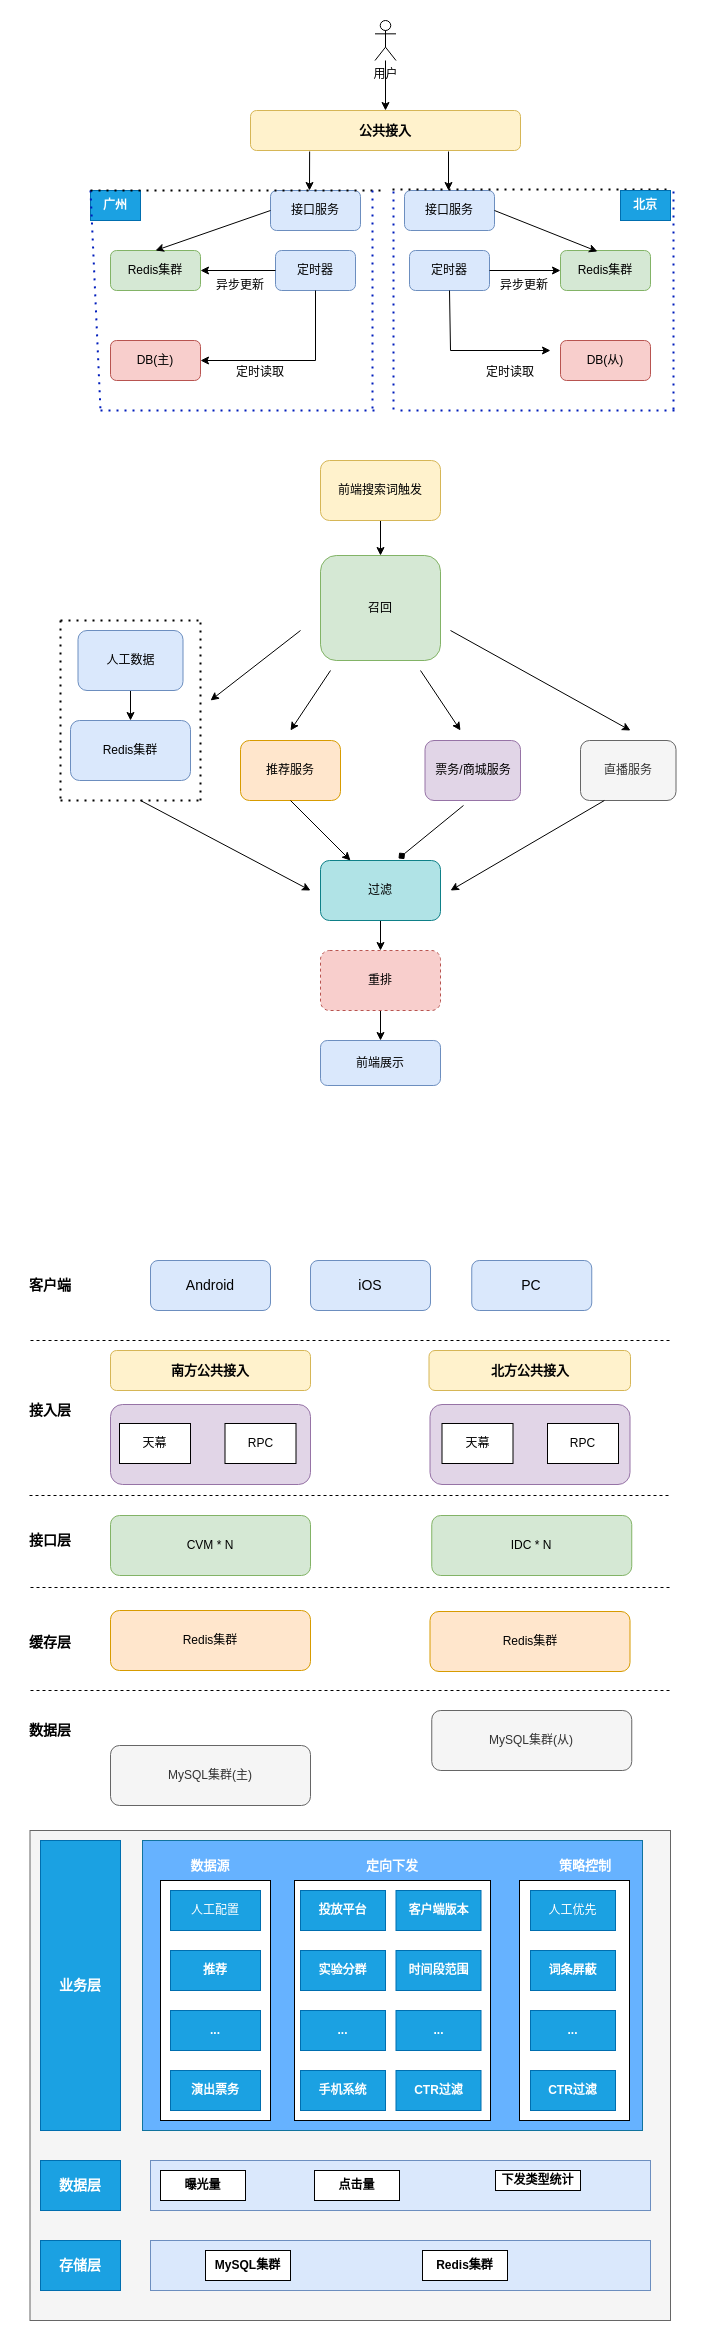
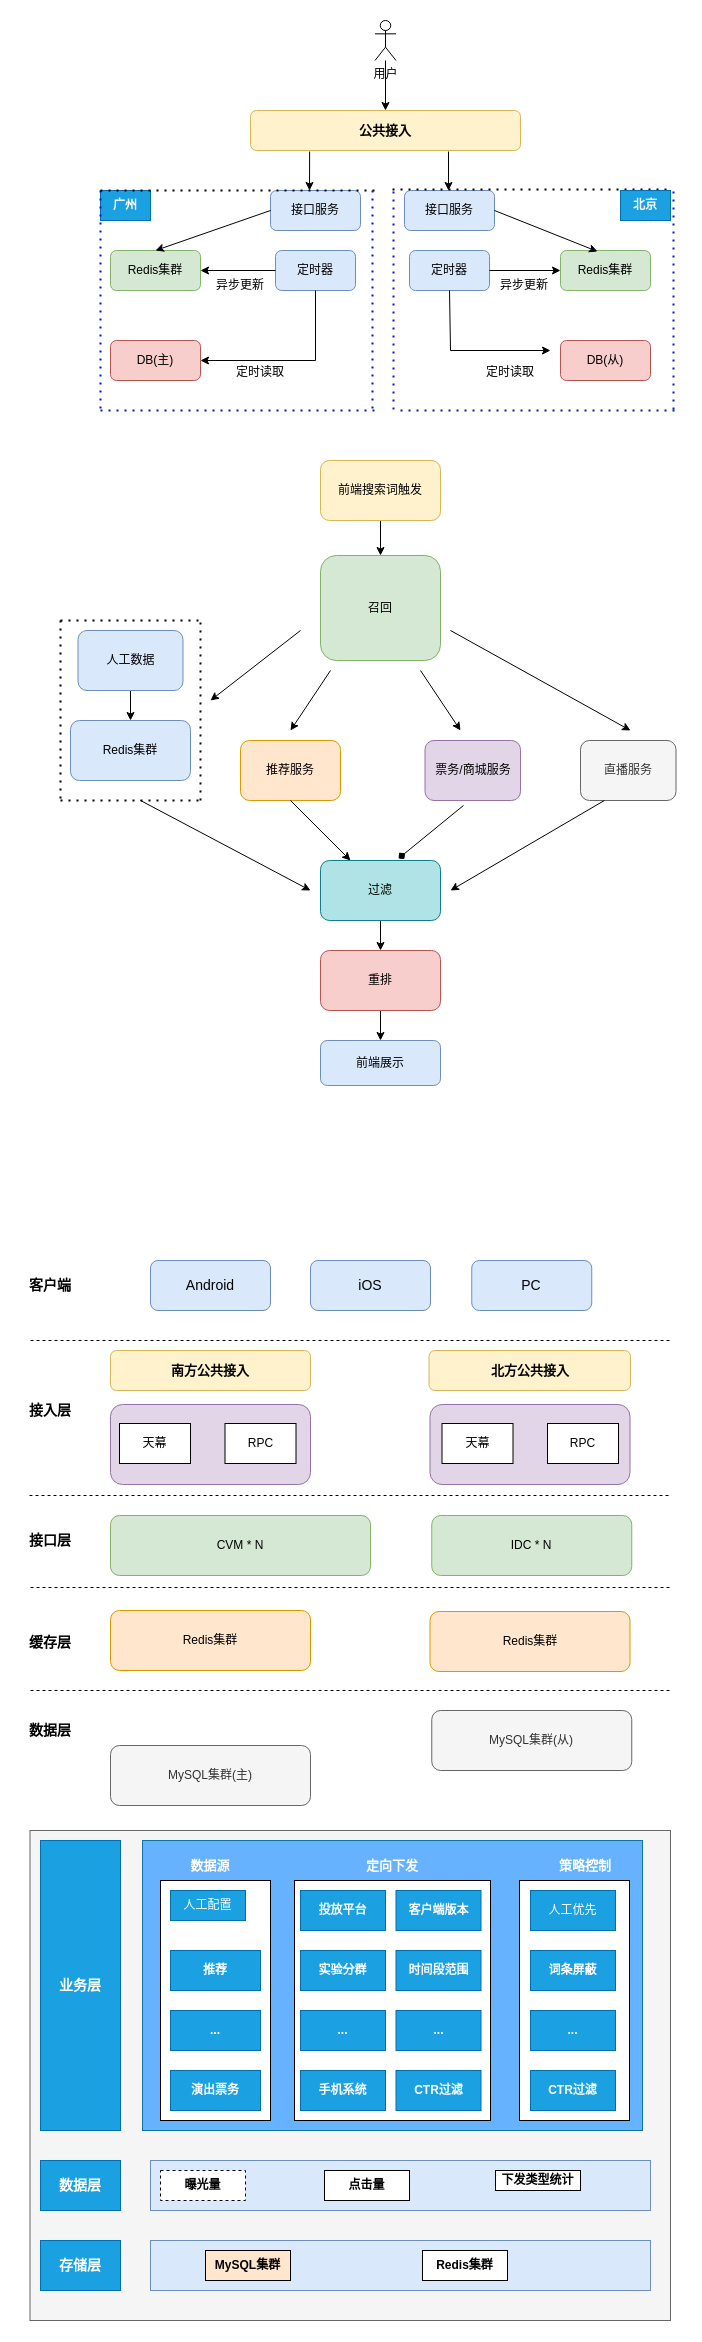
(116, 206) -> (126, 206)
(381, 981) -> (381, 981)
(211, 1546) -> (241, 1546)
(216, 1911) -> (208, 1906)
(203, 2186) -> (203, 2186)
(357, 2186) -> (367, 2186)
(248, 2266) -> (248, 2266)
